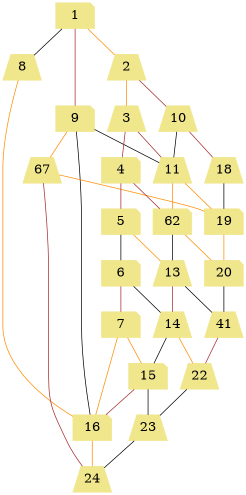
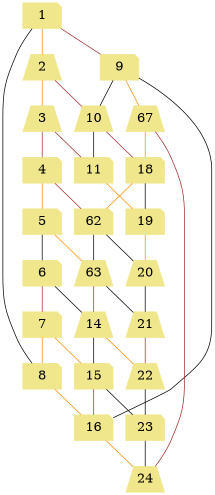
(22, 67) -> (42, 376)
(128, 147) -> (107, 93)
(172, 170) -> (94, 170)
(224, 170) -> (145, 170)
(132, 192) -> (145, 145)
(121, 196) -> (42, 196)
(172, 196) -> (123, 193)
(198, 248) -> (120, 248)
(172, 273) -> (94, 273)
(224, 273) -> (145, 273)
(224, 325) -> (145, 325)
(107, 376) -> (42, 351)
(148, 428) -> (145, 428)
